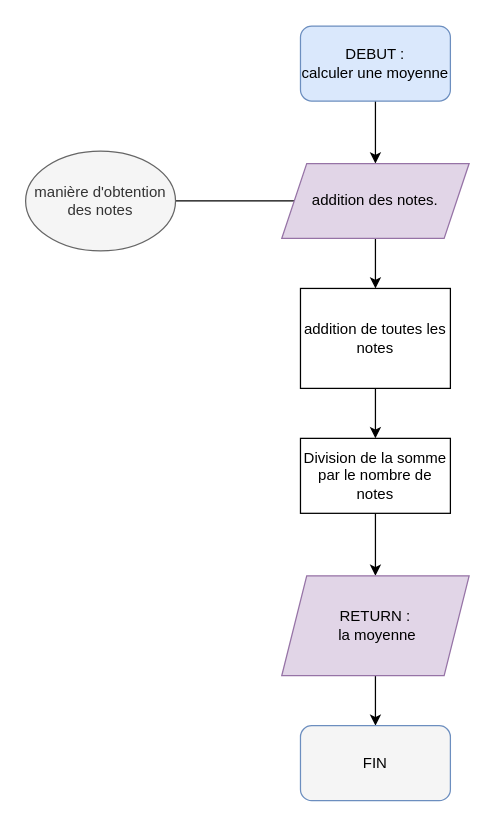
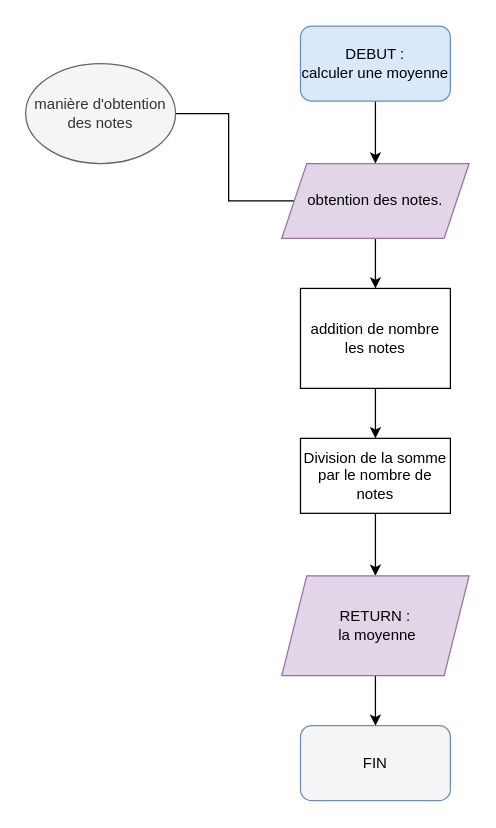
(101, 201) -> (101, 113)
(376, 201) -> (376, 201)
(376, 338) -> (376, 338)
